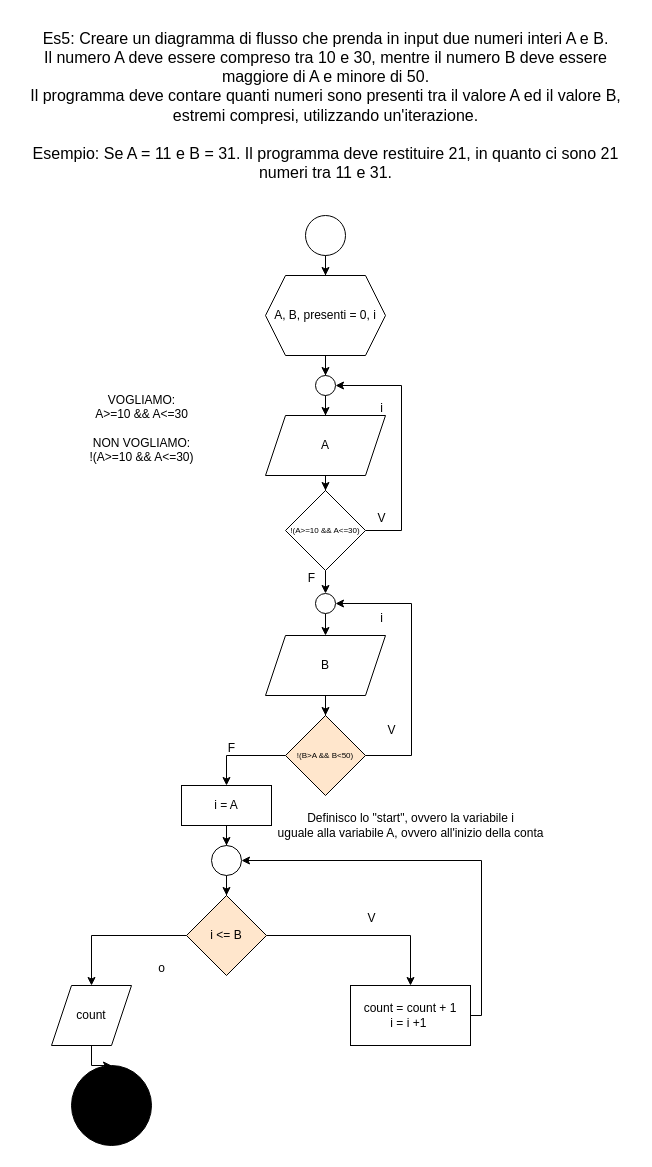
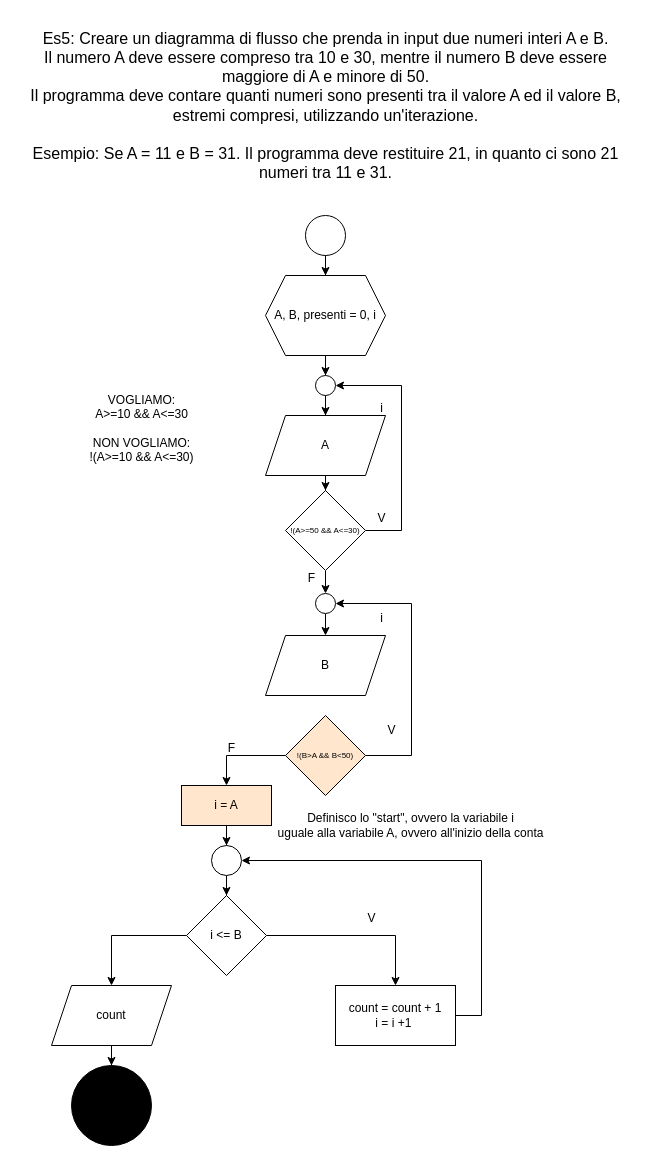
(326, 531) -> (326, 531)
(326, 710) -> none
(227, 806) -> (227, 806)
(227, 936) -> (227, 936)
(162, 969) -> none
(92, 1016) -> (112, 1016)
(411, 1016) -> (396, 1016)
